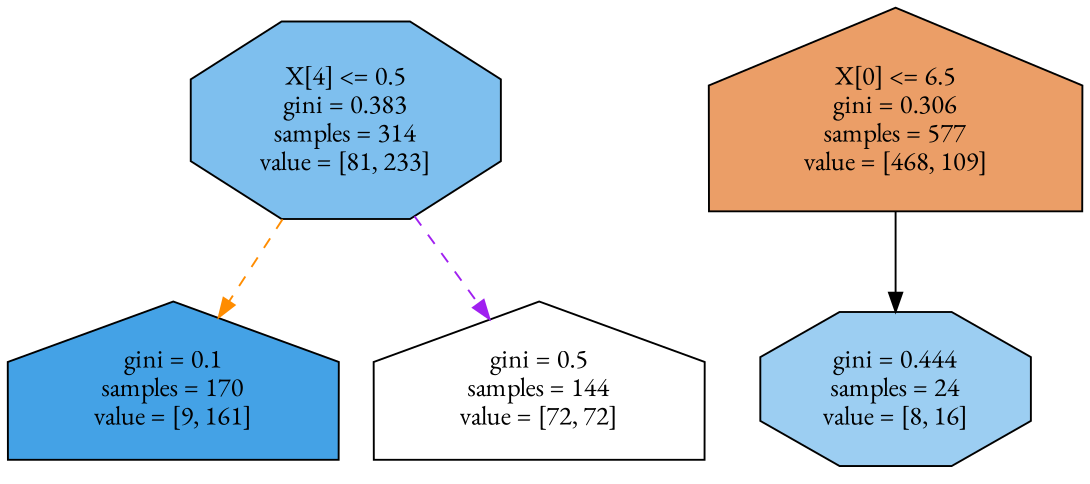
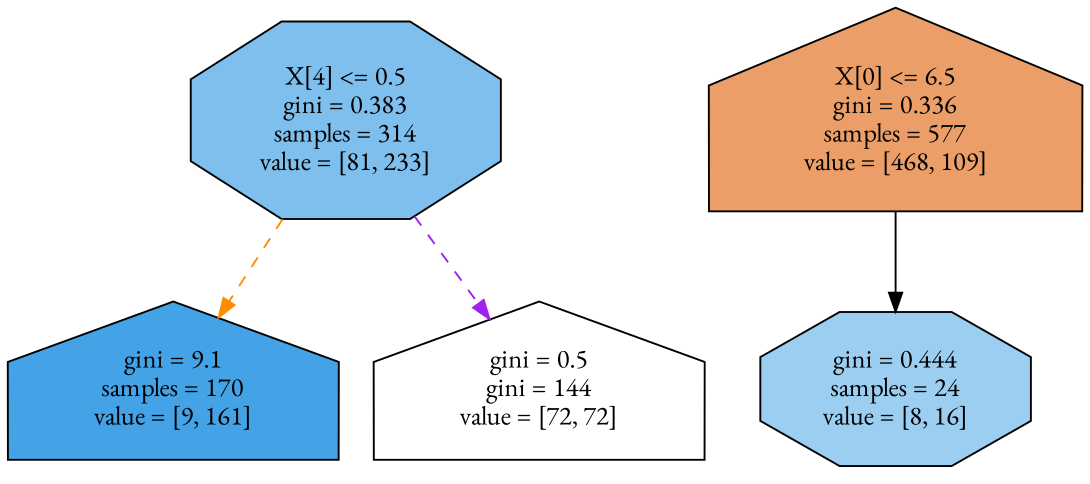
(896, 120) -> (896, 120)
(173, 389) -> (173, 389)
(539, 389) -> (539, 389)
